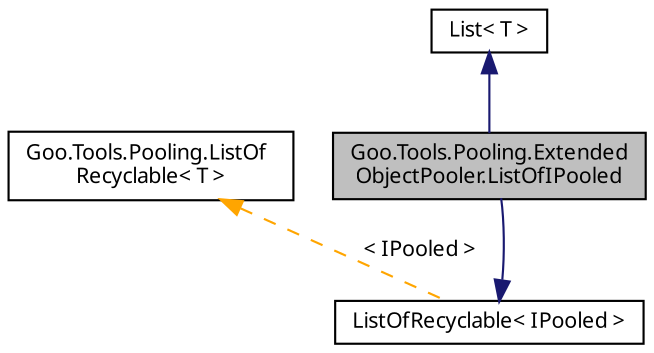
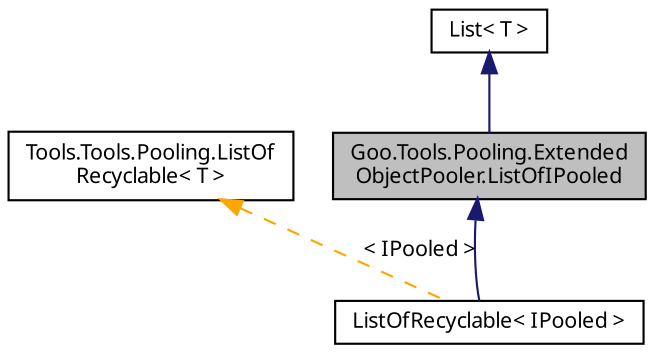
(151, 166) -> (151, 166)
(504, 239) -> (475, 261)
